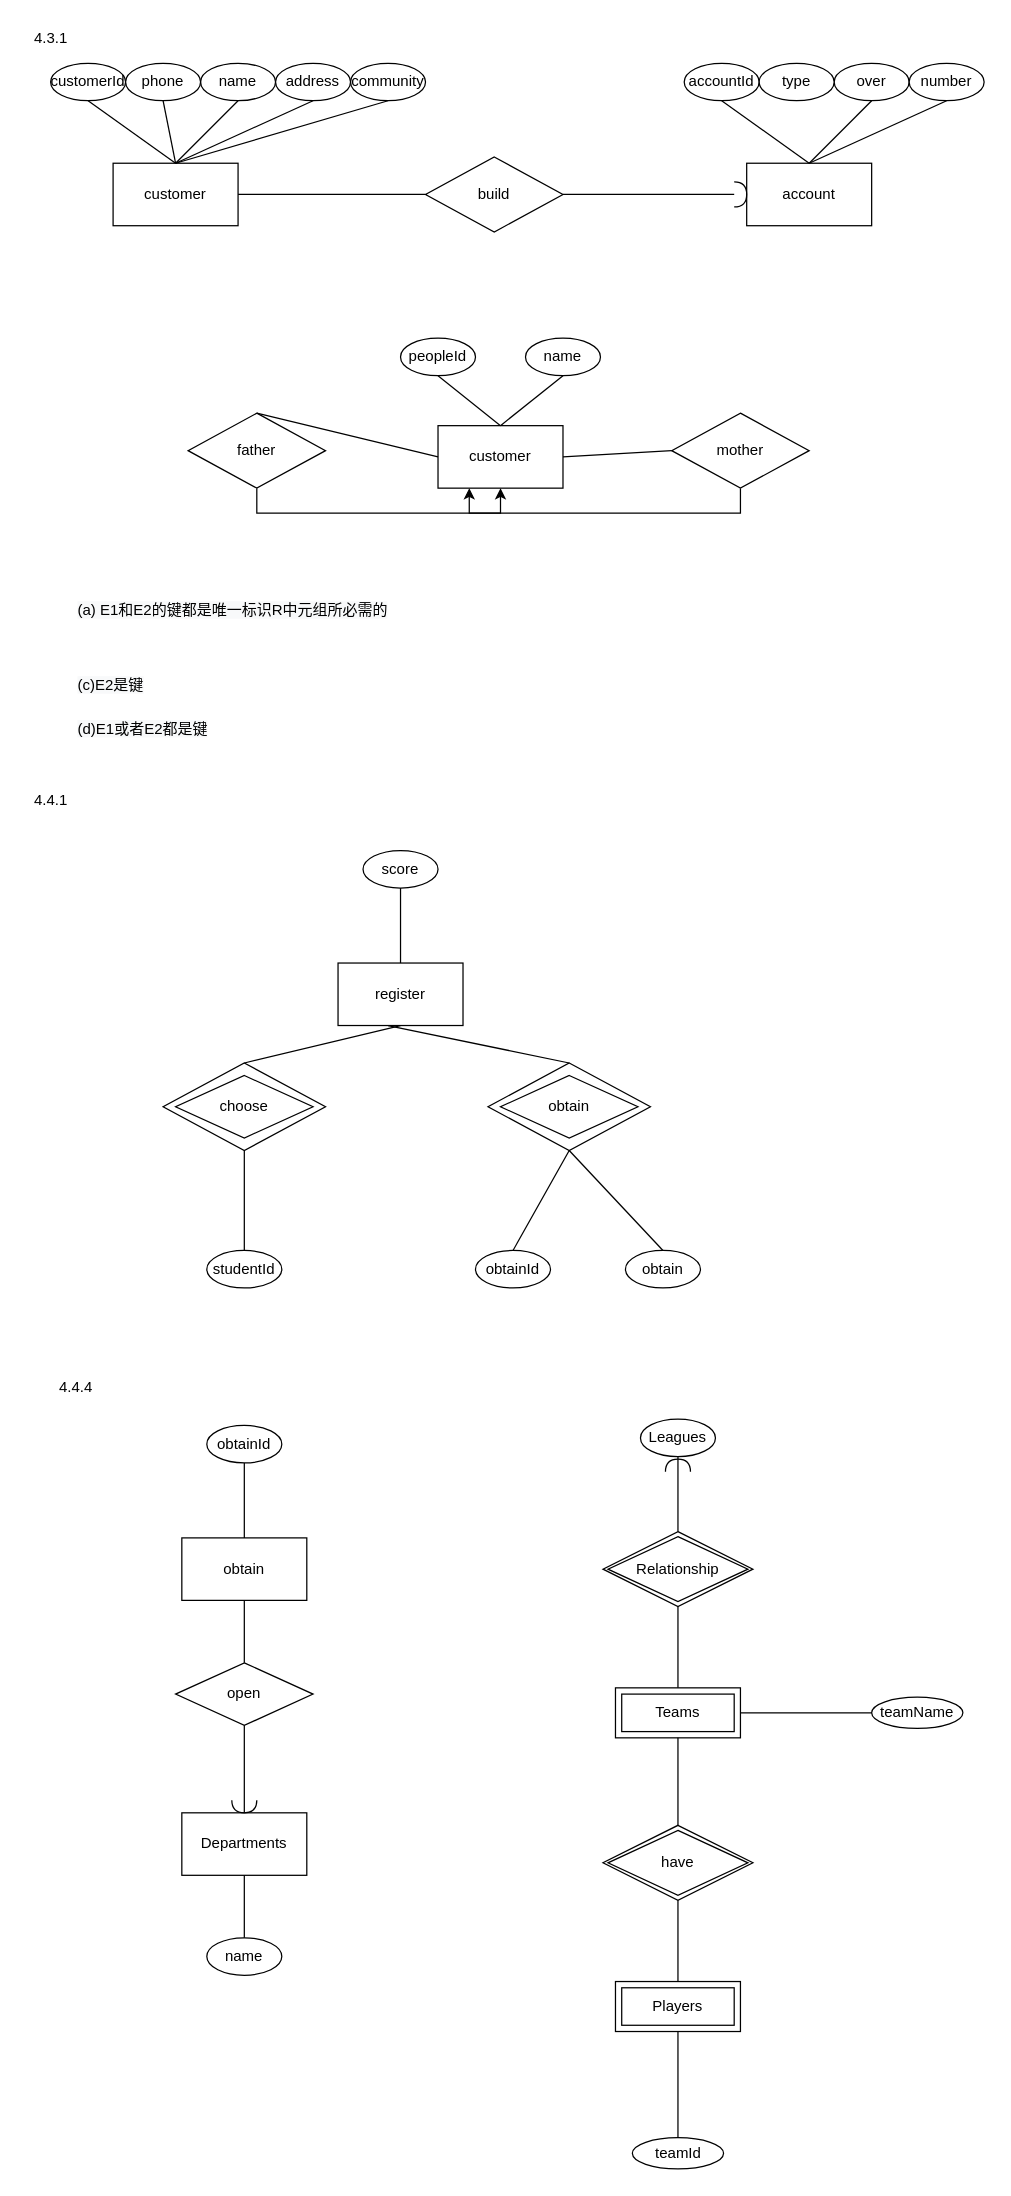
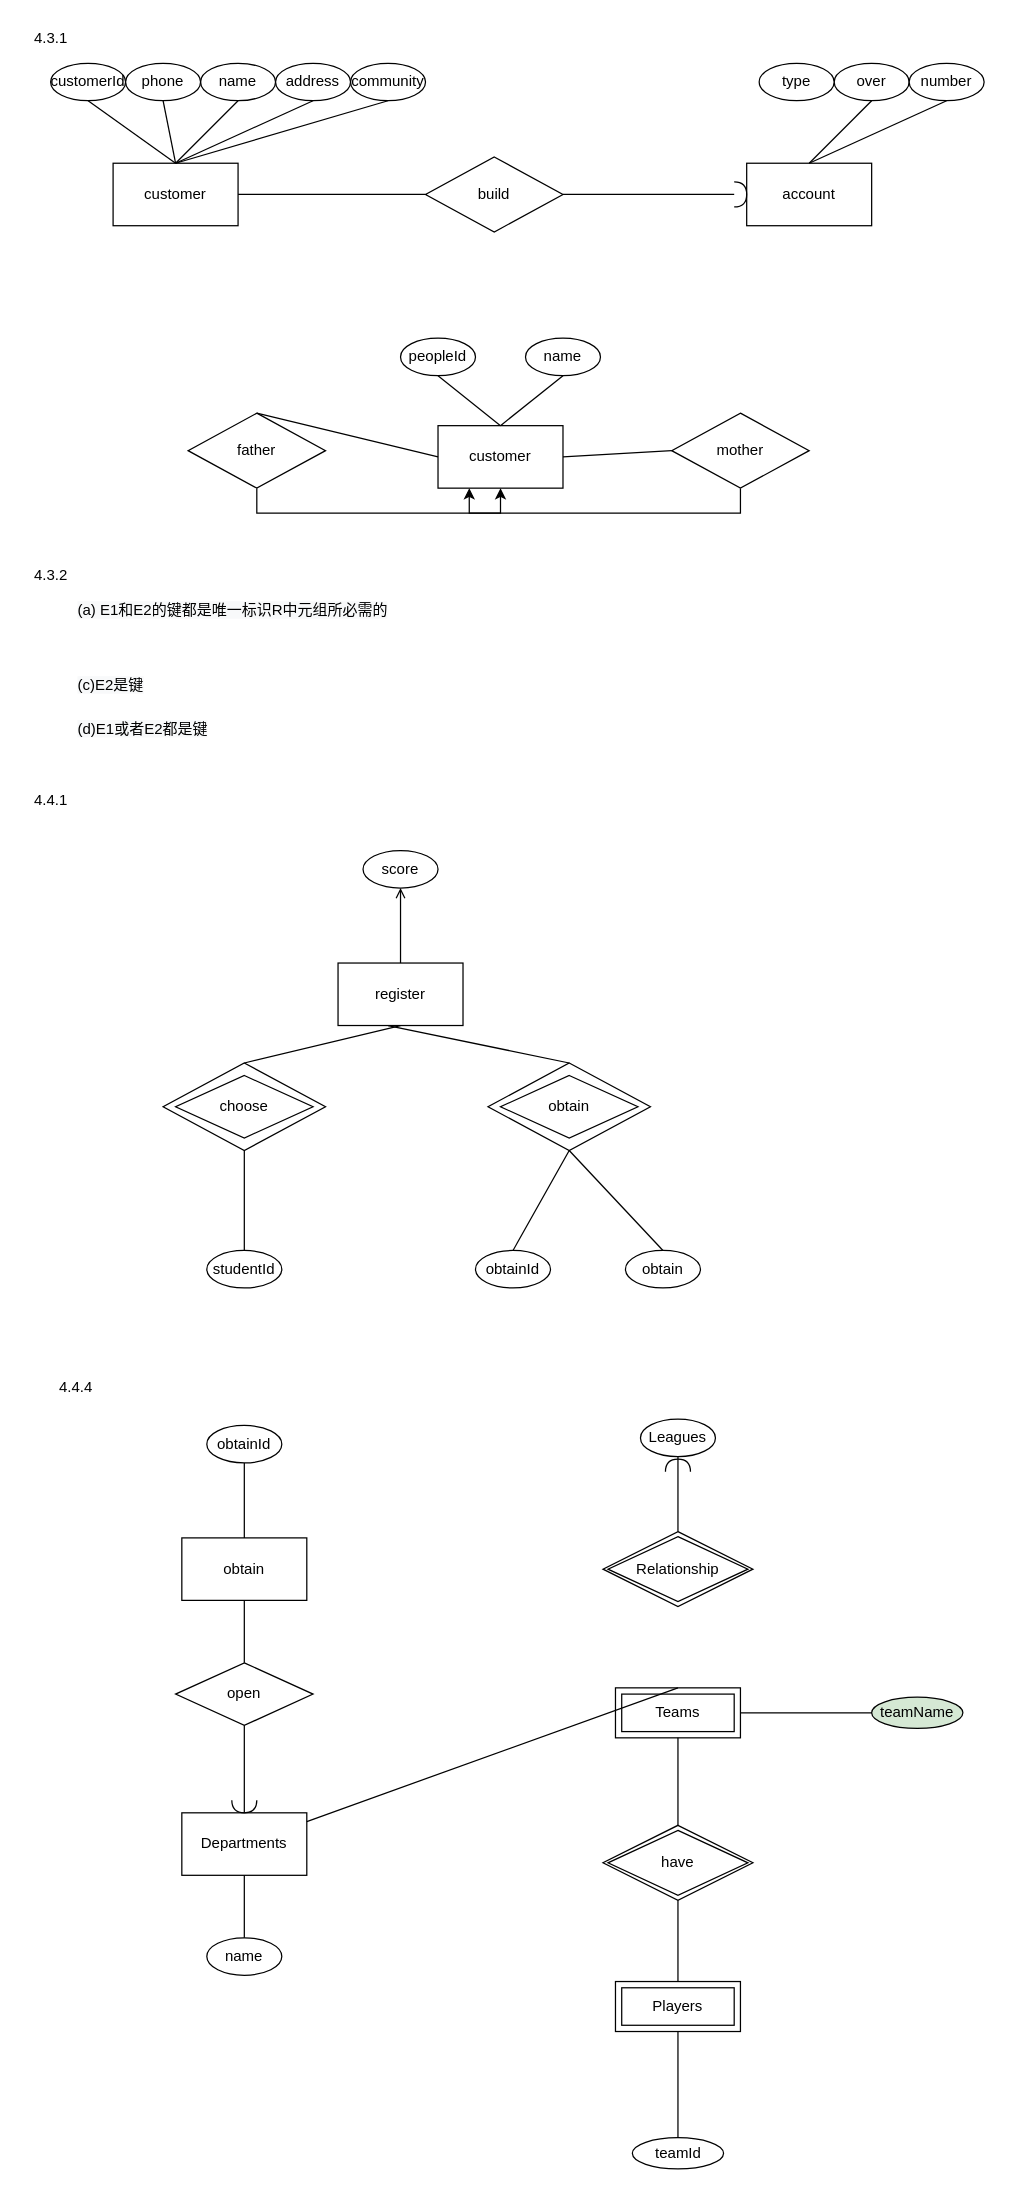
(722, 82) -> none
(764, 131) -> none
none -> (51, 576)
(401, 893) -> (401, 895)
(678, 1648) -> (493, 1755)
(918, 1713) -> (918, 1713)
